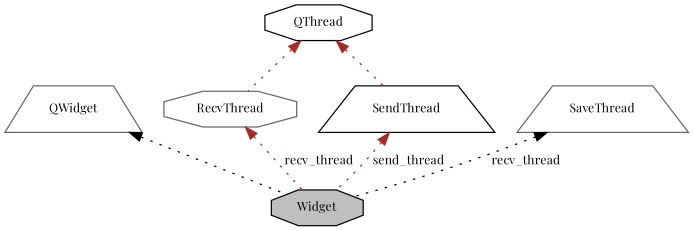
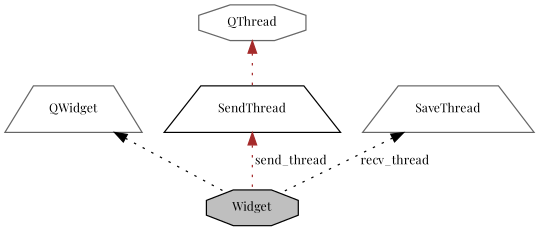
(318, 23) -> (252, 23)
(230, 109) -> none
